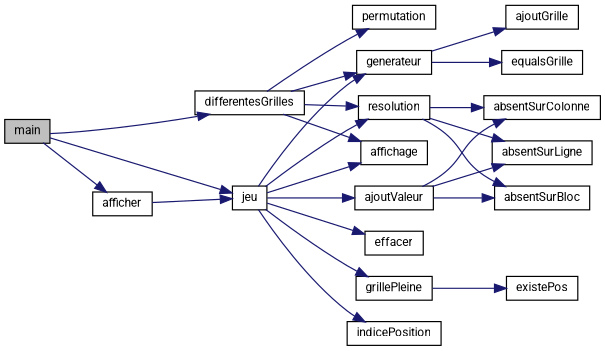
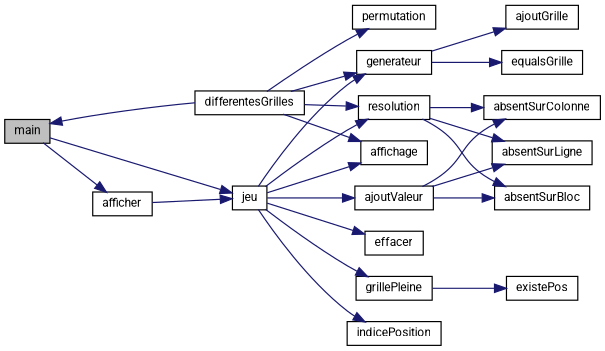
(124, 127) -> (128, 110)
